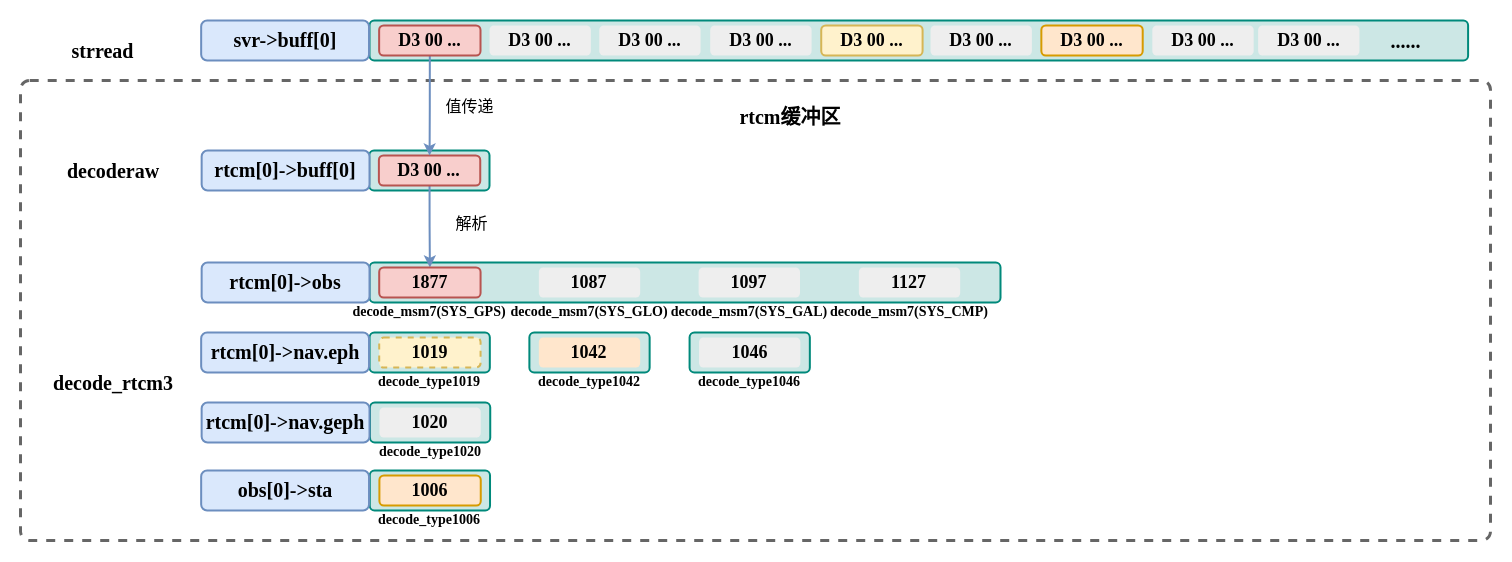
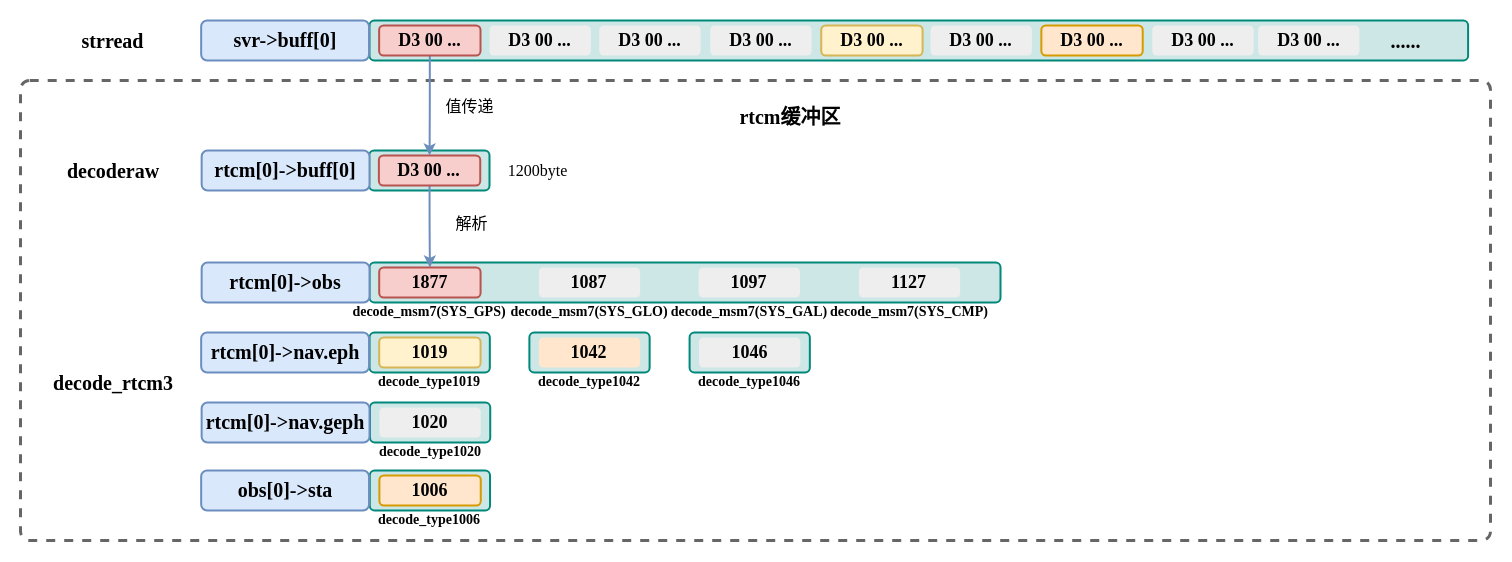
(103, 51) -> (113, 41)
none -> (538, 171)
(430, 353) -> (430, 353)
